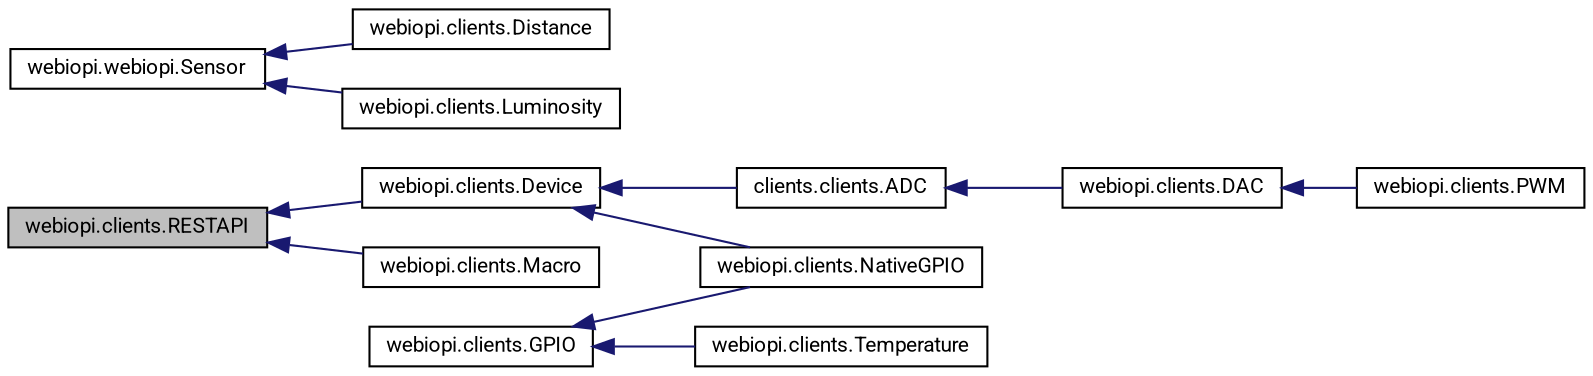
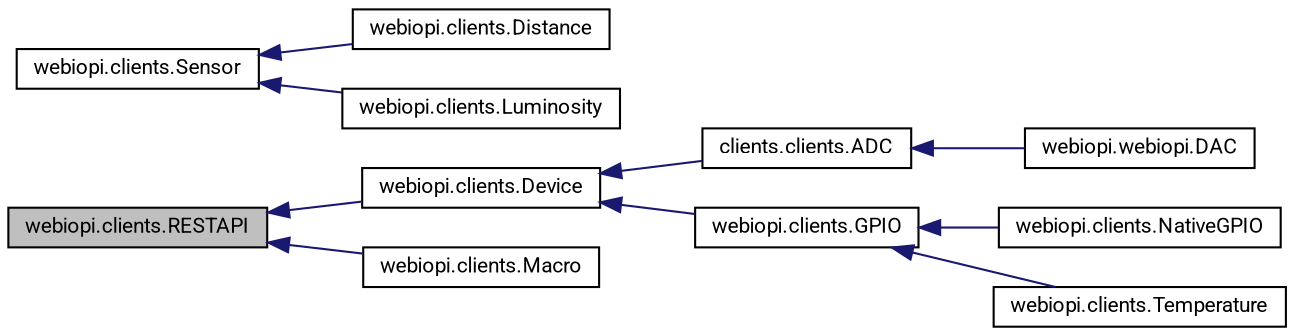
(138, 69) -> (138, 69)
(1172, 188) -> (1140, 148)
(1471, 188) -> none
(672, 230) -> (658, 209)
